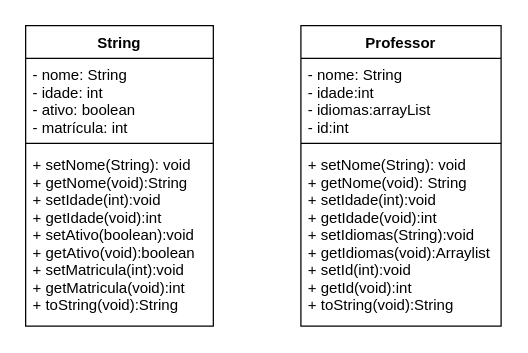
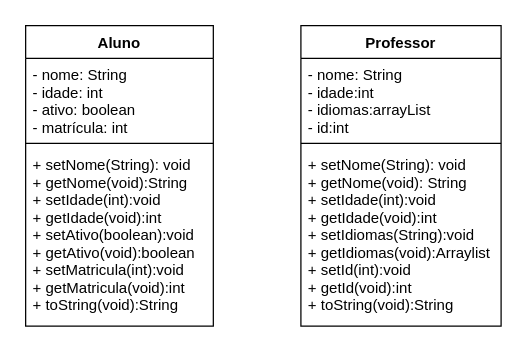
(119, 43) -> (119, 43)
